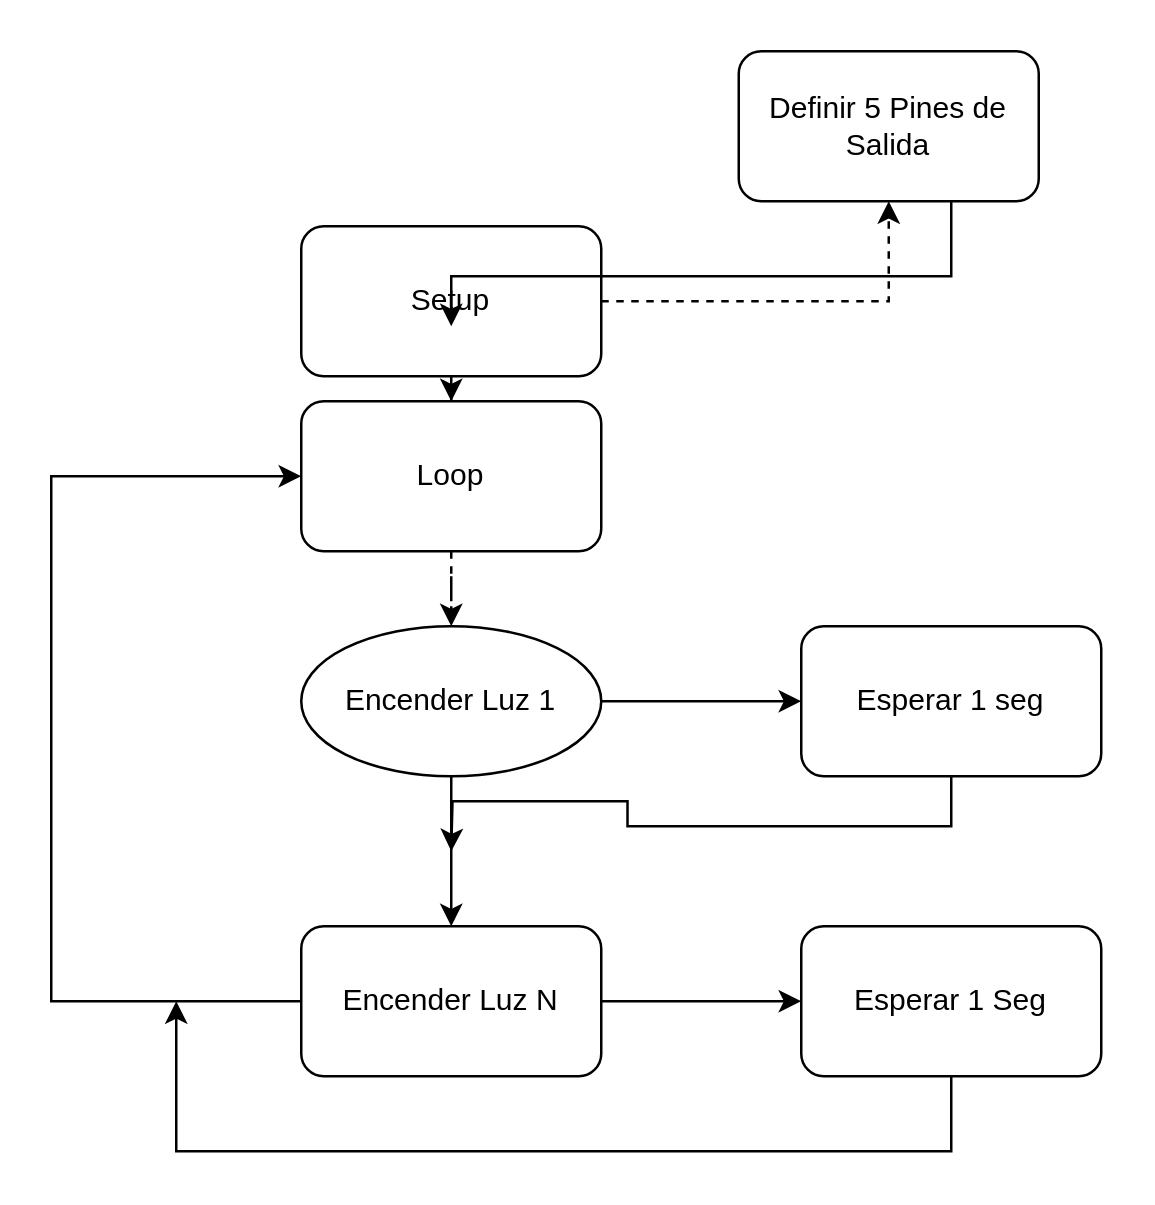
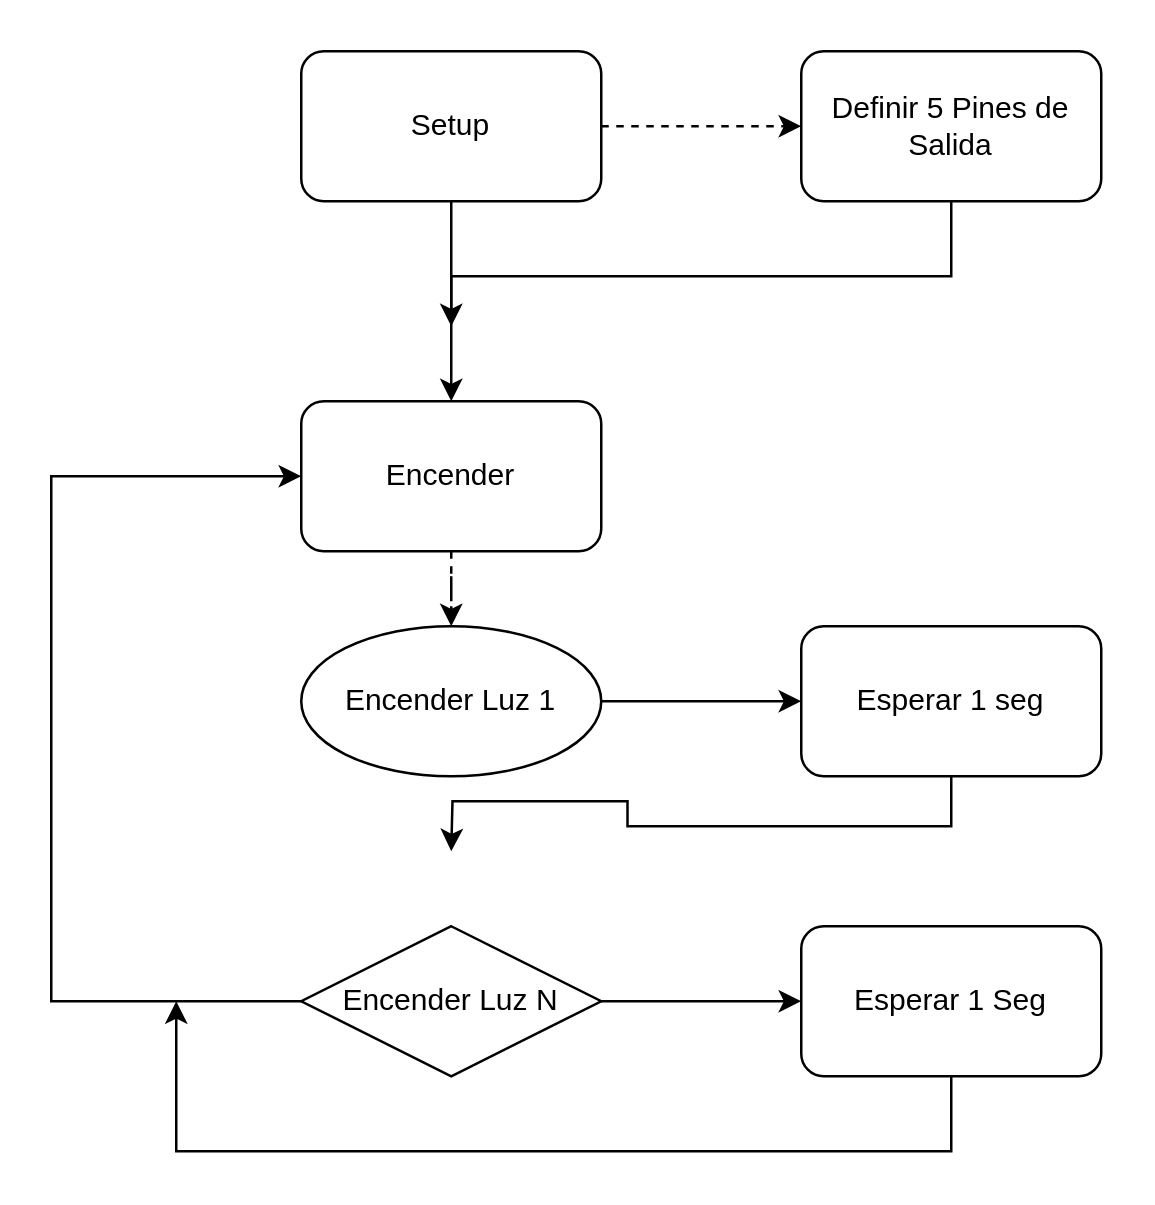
(889, 126) -> (951, 126)
(451, 301) -> (451, 126)
(451, 476) -> (451, 476)
(451, 879) -> none
(451, 1001) -> (451, 1001)
